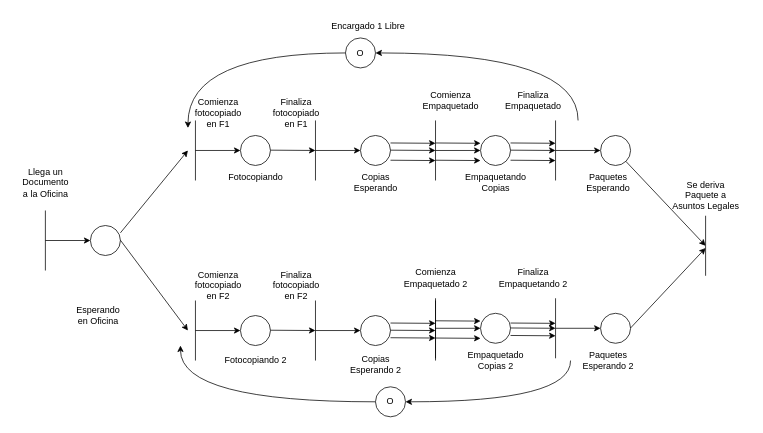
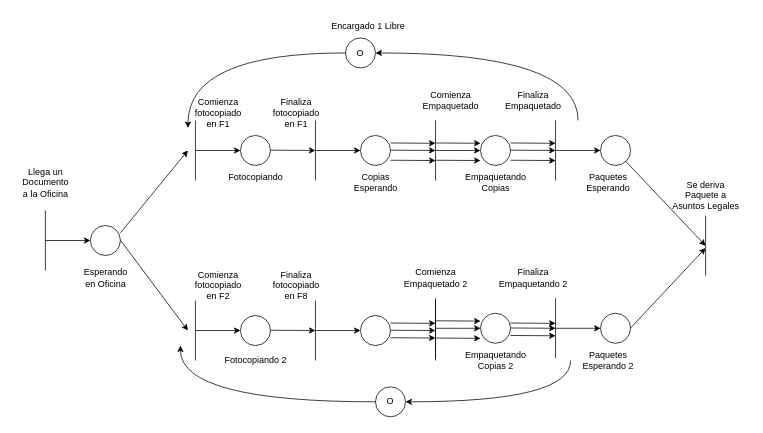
(296, 285) -> (296, 285)
(98, 315) -> (105, 278)
(496, 360) -> (496, 360)
(375, 364) -> none
